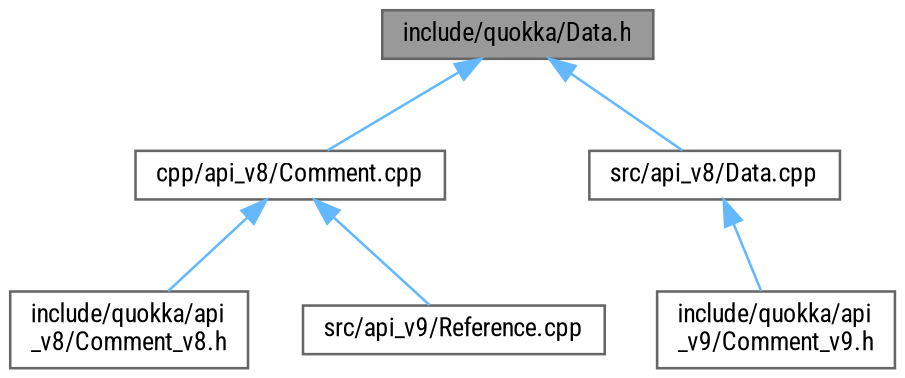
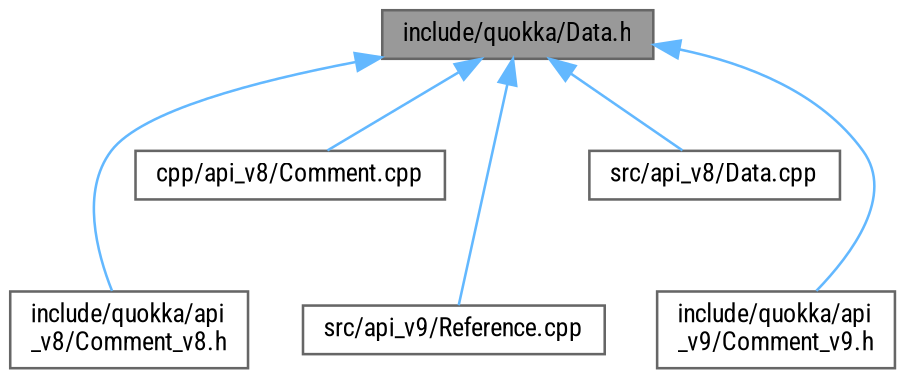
(208, 254) -> (159, 118)
(747, 257) -> (846, 130)
(382, 261) -> (483, 195)
